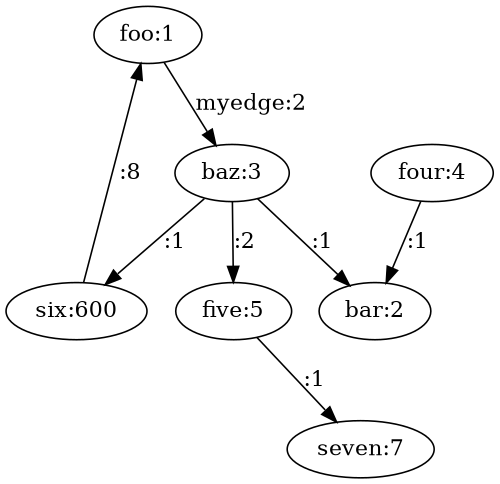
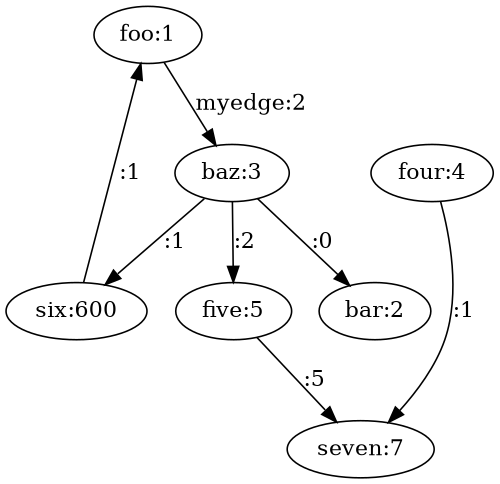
(130, 173) -> (130, 173)
(407, 235) -> (451, 313)
(323, 242) -> (323, 242)
(315, 380) -> (315, 380)
